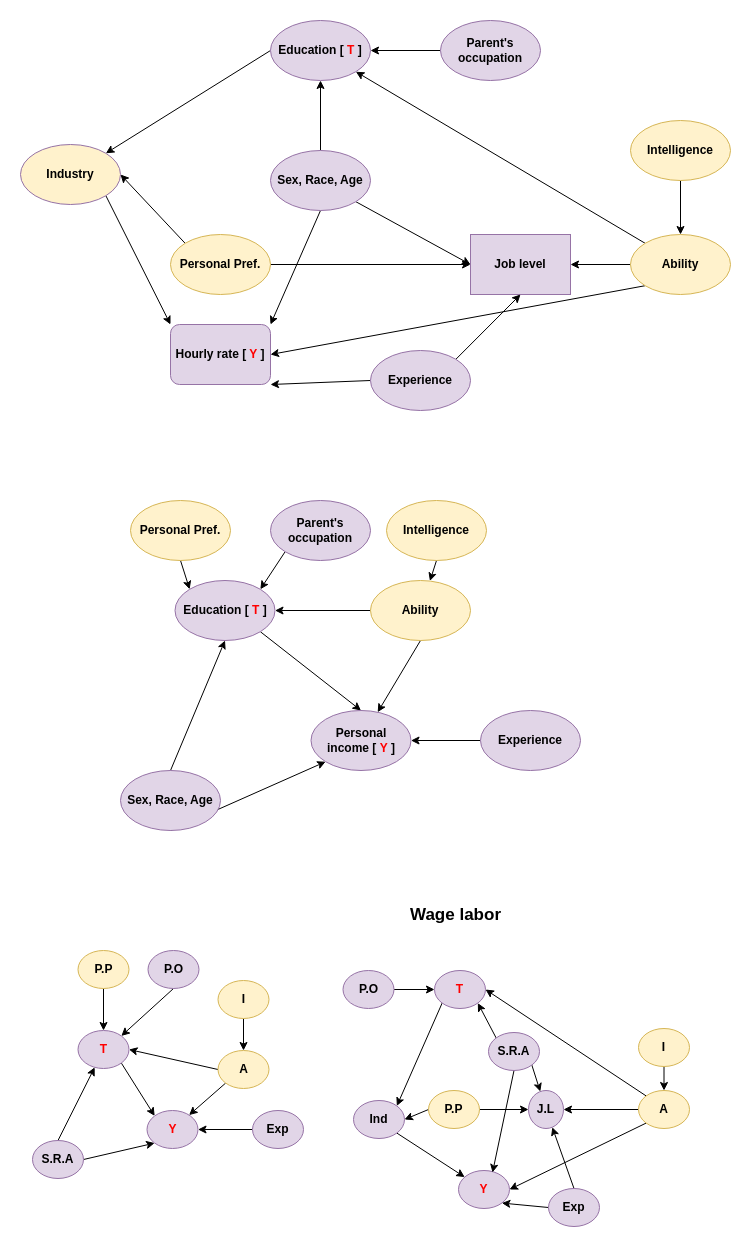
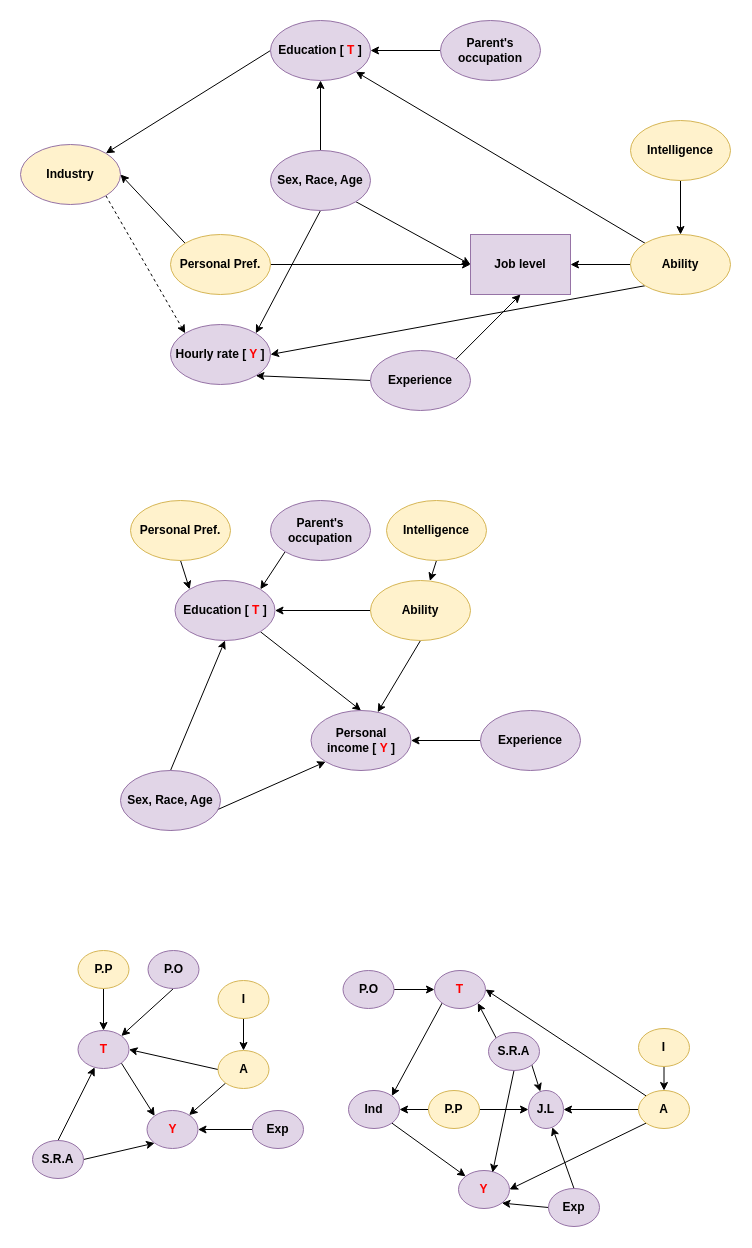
(137, 258) -> (144, 262)
(221, 355) -> (221, 355)
(484, 916) -> none
(379, 1120) -> (374, 1110)
